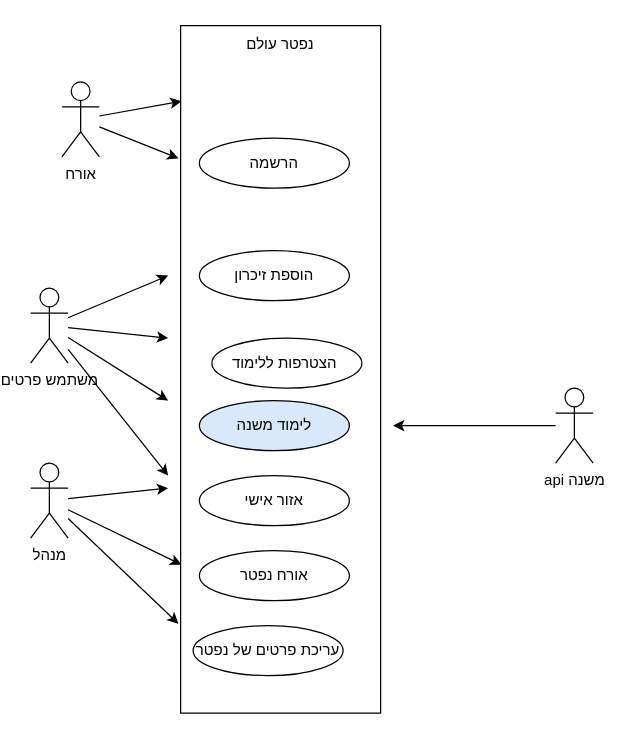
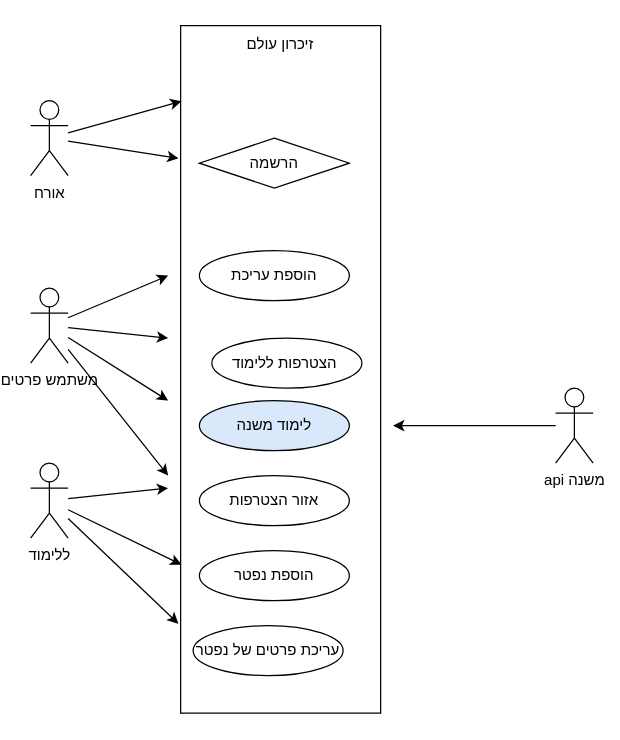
(281, 44) -> (281, 44)
(81, 119) -> (49, 138)
(274, 163) -> (274, 163)
(274, 276) -> (274, 276)
(274, 501) -> (274, 501)
(50, 556) -> (50, 556)
(274, 576) -> (274, 576)
